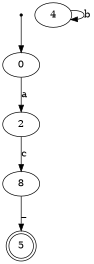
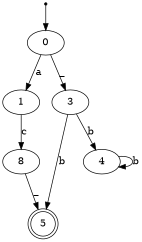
none -> (70, 102)
(21, 124) -> (21, 102)
